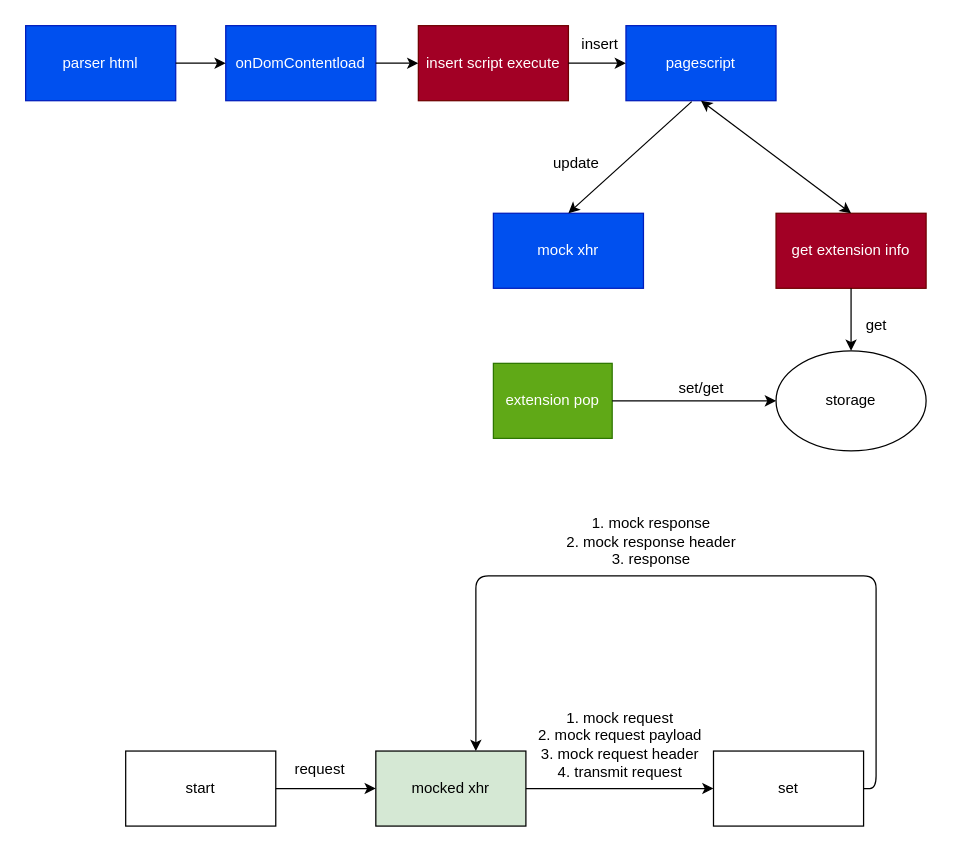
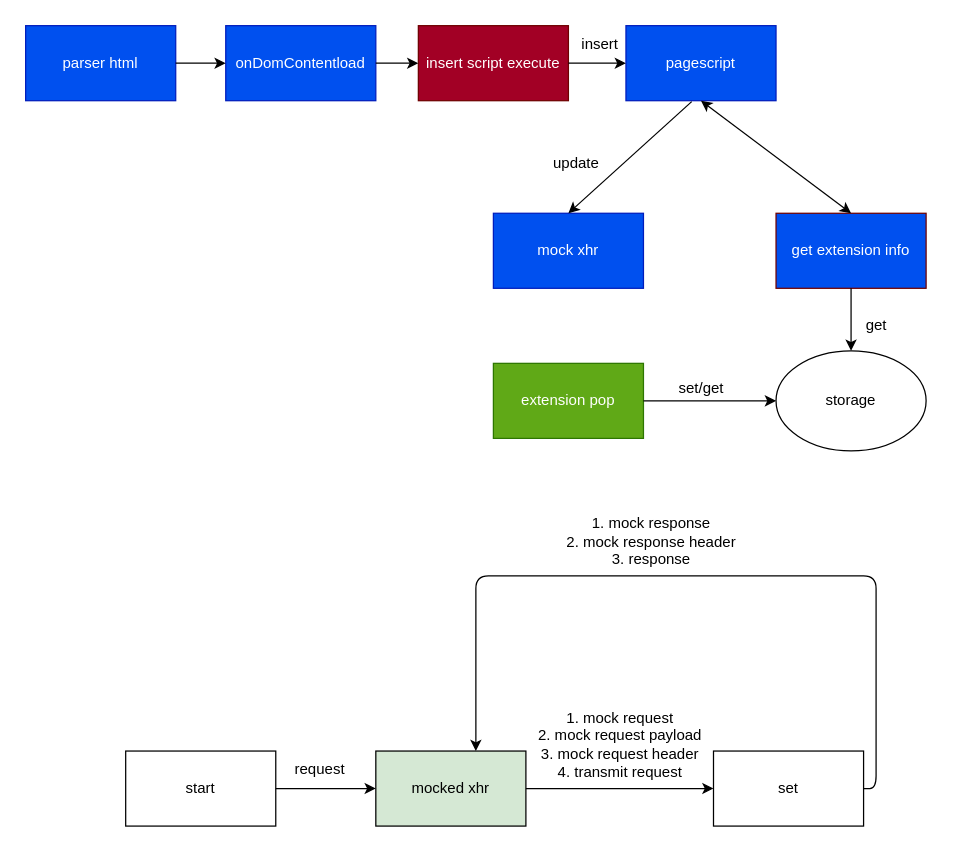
(851, 251) -> (851, 251)
(553, 401) -> (568, 401)
